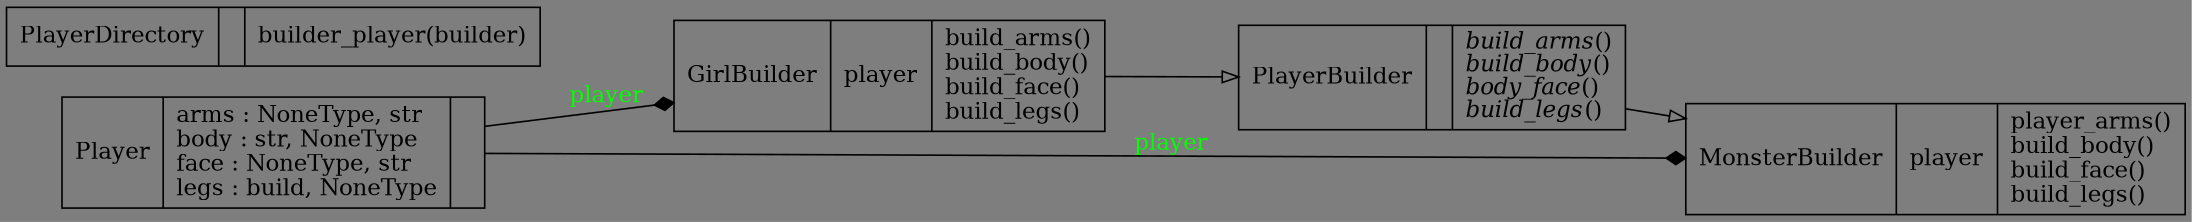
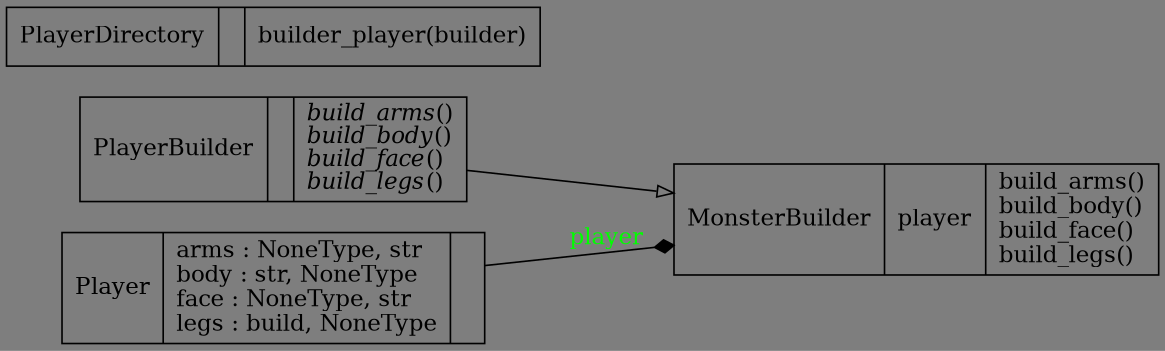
(889, 76) -> none
(1523, 87) -> (366, 159)
(2091, 122) -> (1072, 182)
